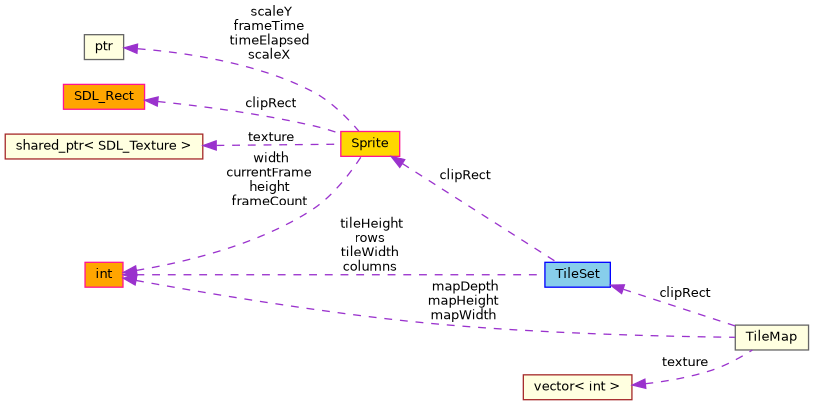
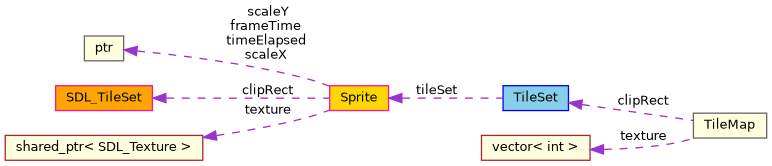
(104, 97) -> (104, 98)
(464, 176) -> (435, 91)
(104, 275) -> none
